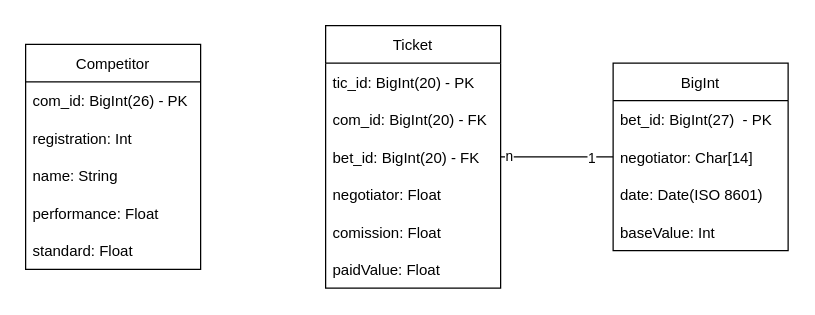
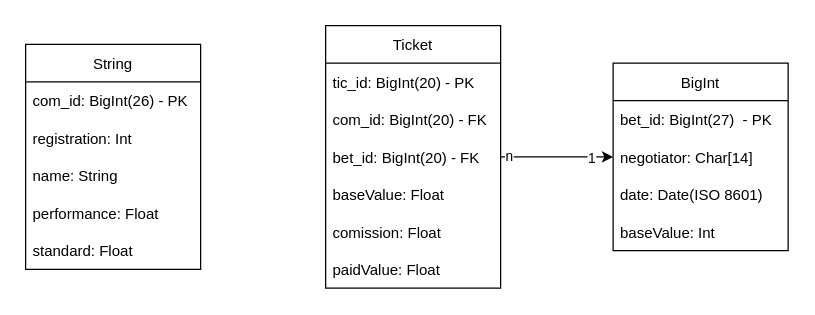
(113, 64) -> (113, 64)
(606, 157) -> (603, 157)
(396, 195) -> (392, 195)
